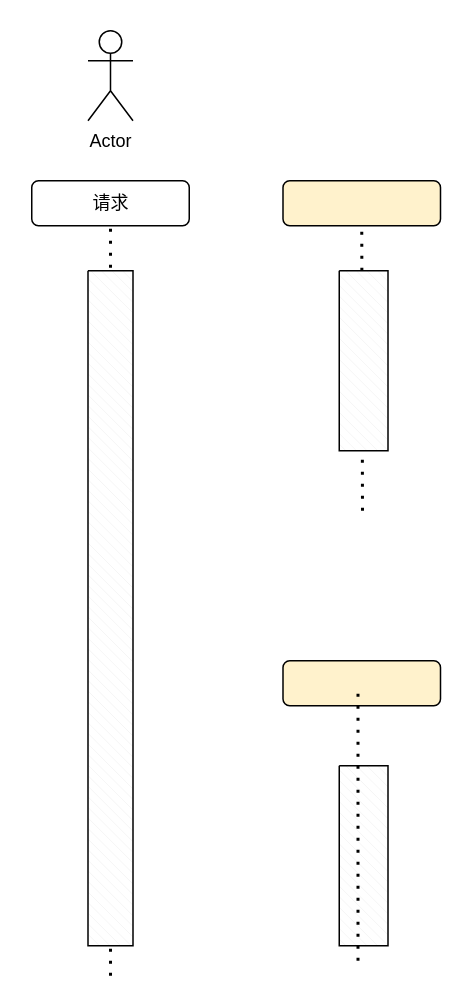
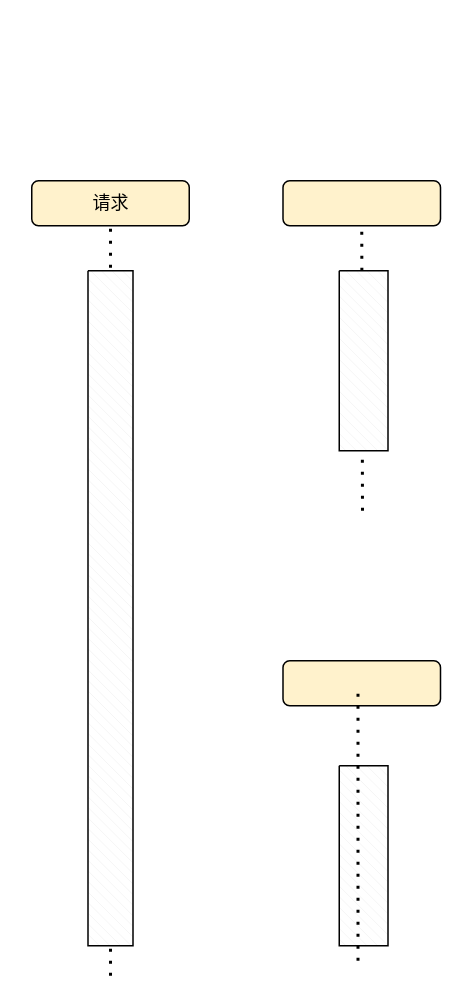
(110, 76) -> none
(110, 203) -> (110, 203)
